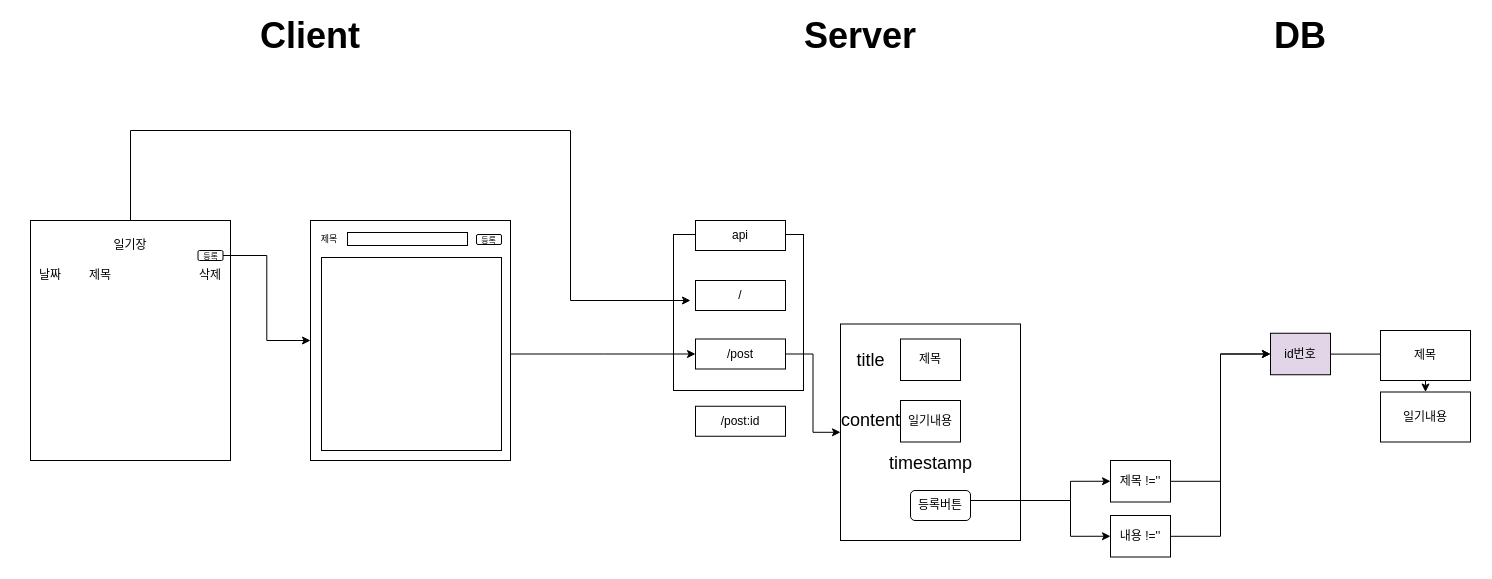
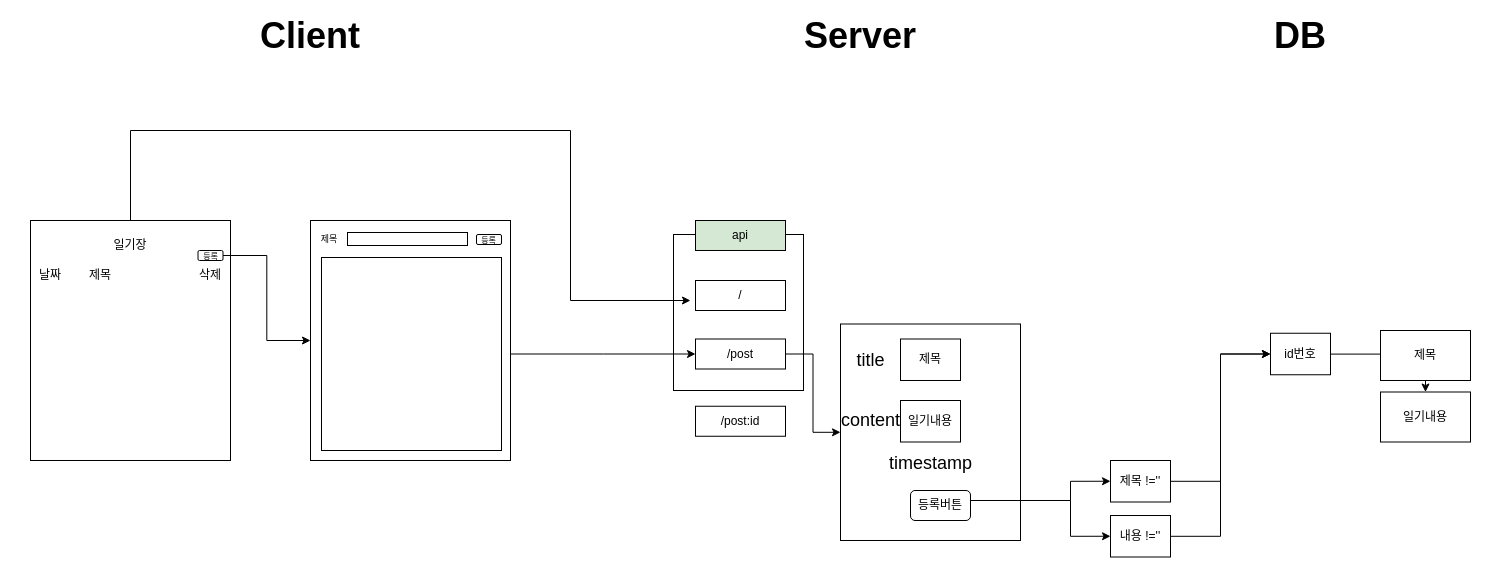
(741, 236) -> (741, 236)
(1301, 354) -> (1301, 354)
